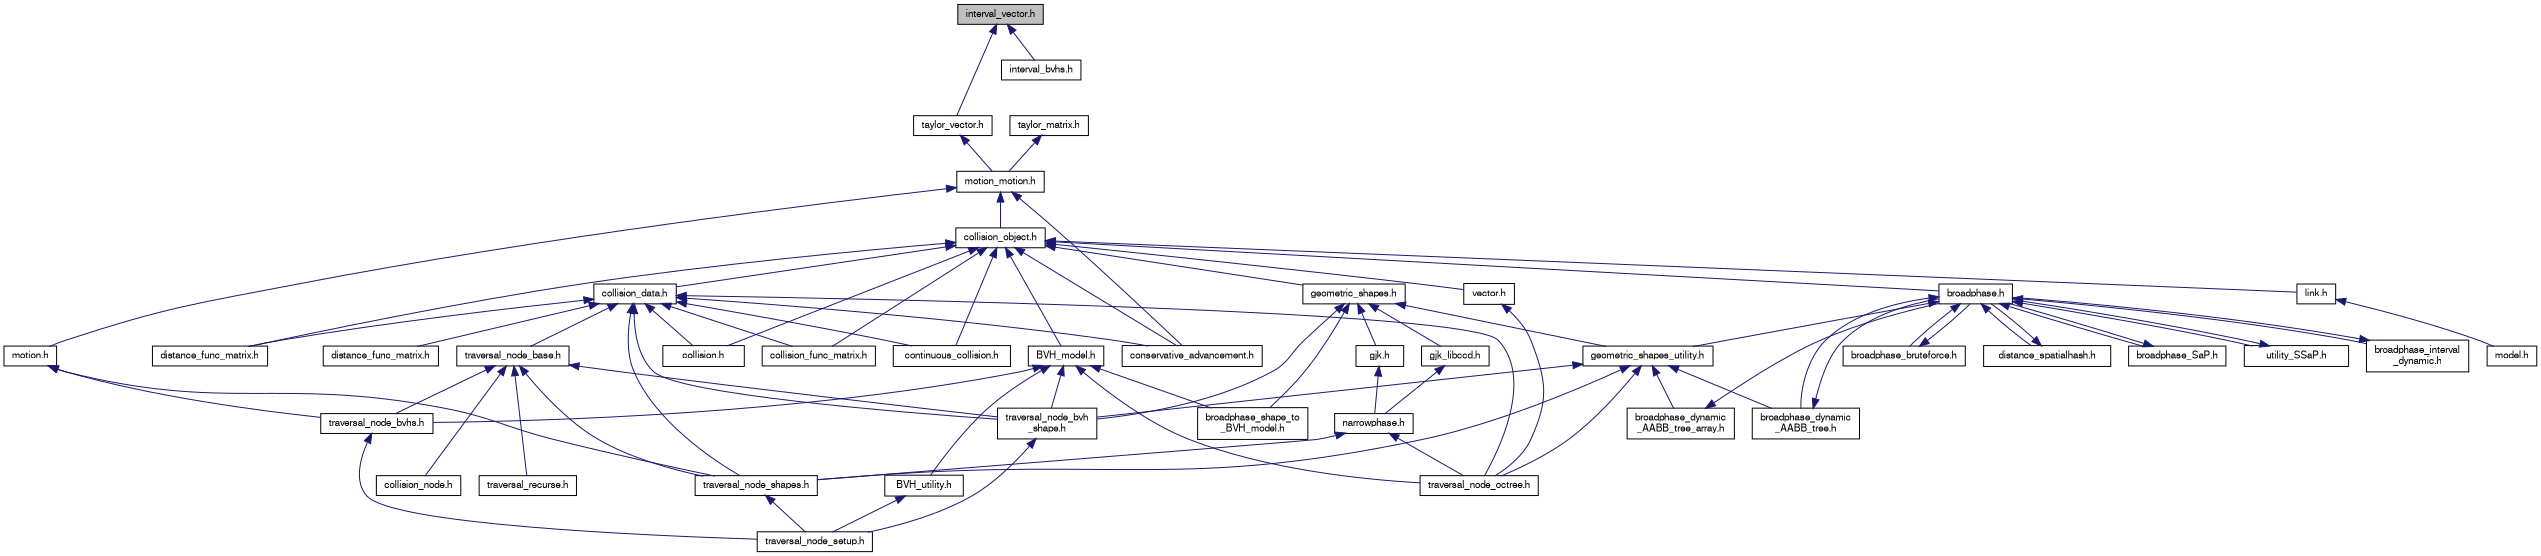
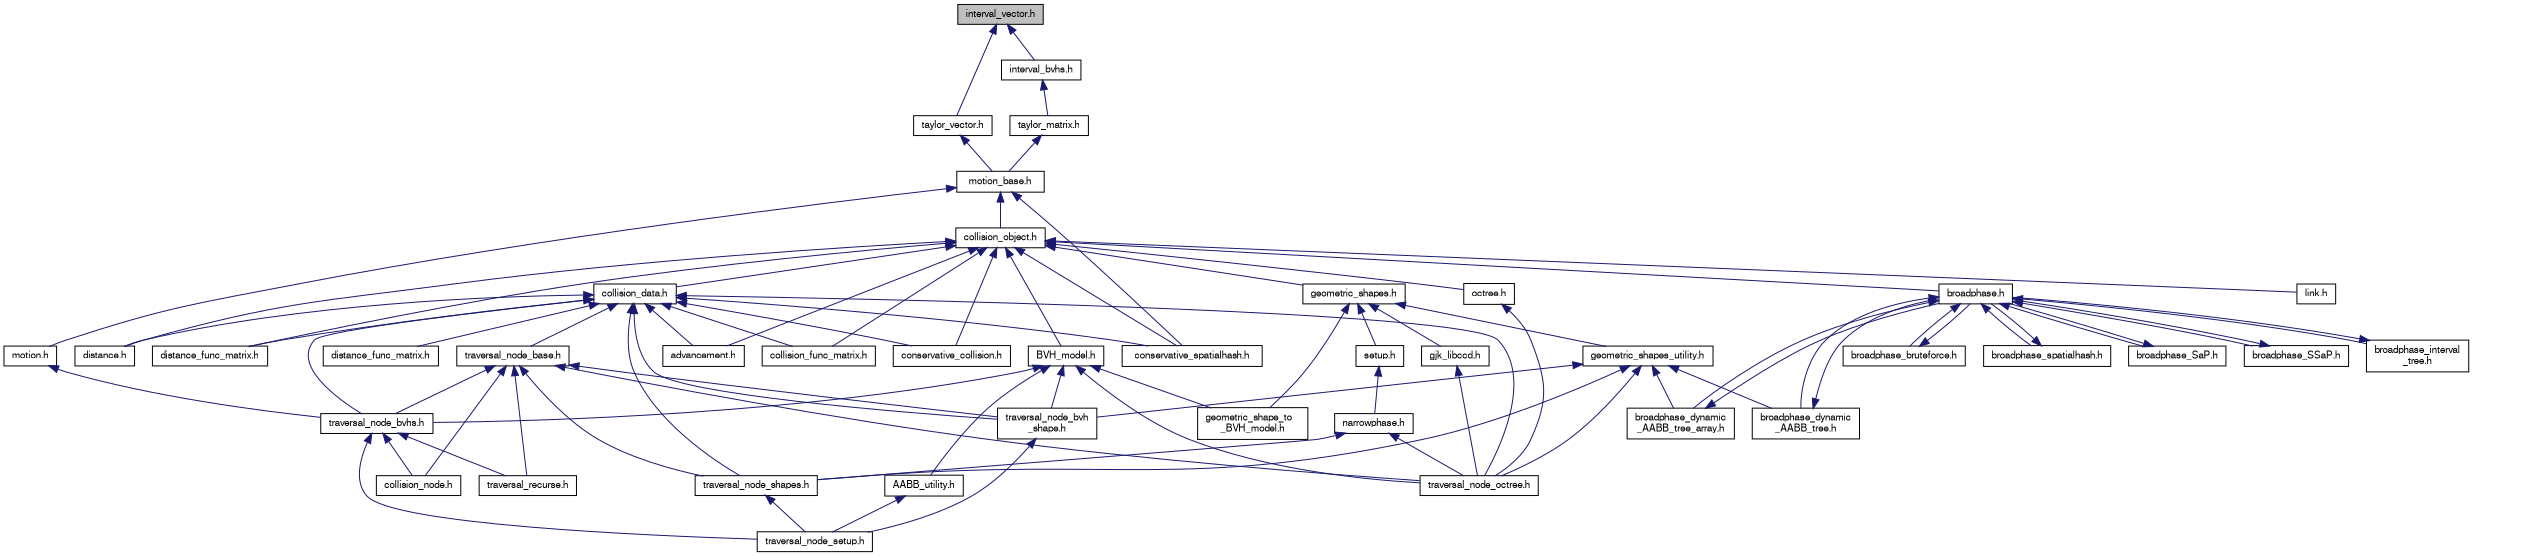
none -> (1046, 103)
(1001, 182) -> (1001, 182)
(1489, 294) -> (1489, 294)
(1811, 325) -> (1804, 340)
none -> (311, 345)
none -> (105, 356)
(704, 356) -> (704, 356)
(952, 356) -> (952, 356)
(1192, 356) -> (1192, 356)
(1380, 356) -> (1380, 356)
(2047, 356) -> (2047, 356)
(2296, 356) -> (2296, 356)
(2418, 356) -> (2418, 356)
(2512, 356) -> none
(1230, 390) -> none
(1411, 393) -> (1467, 421)
(389, 400) -> none
(1253, 424) -> (1253, 424)
none -> (990, 440)
none -> (457, 456)
none -> (401, 459)
(924, 486) -> (924, 486)
